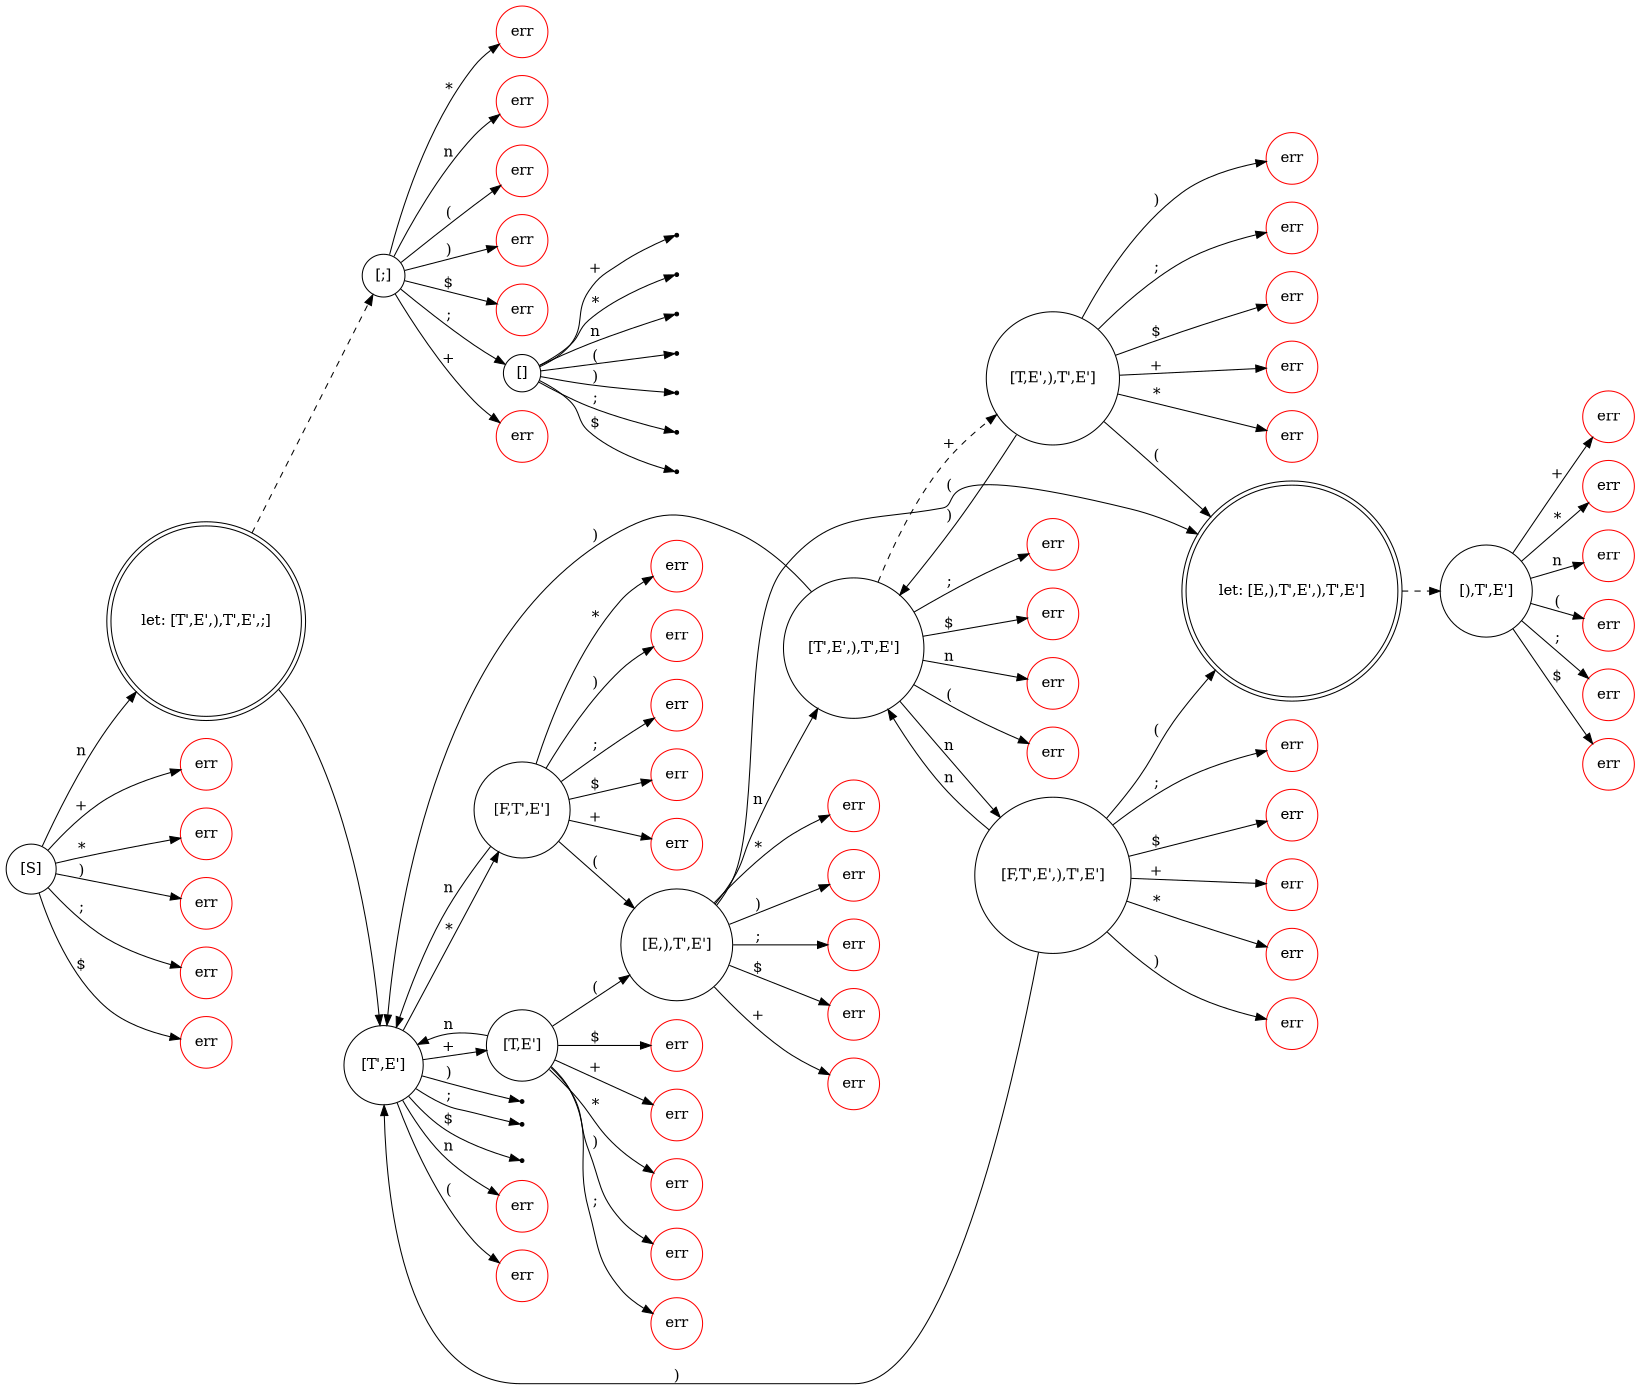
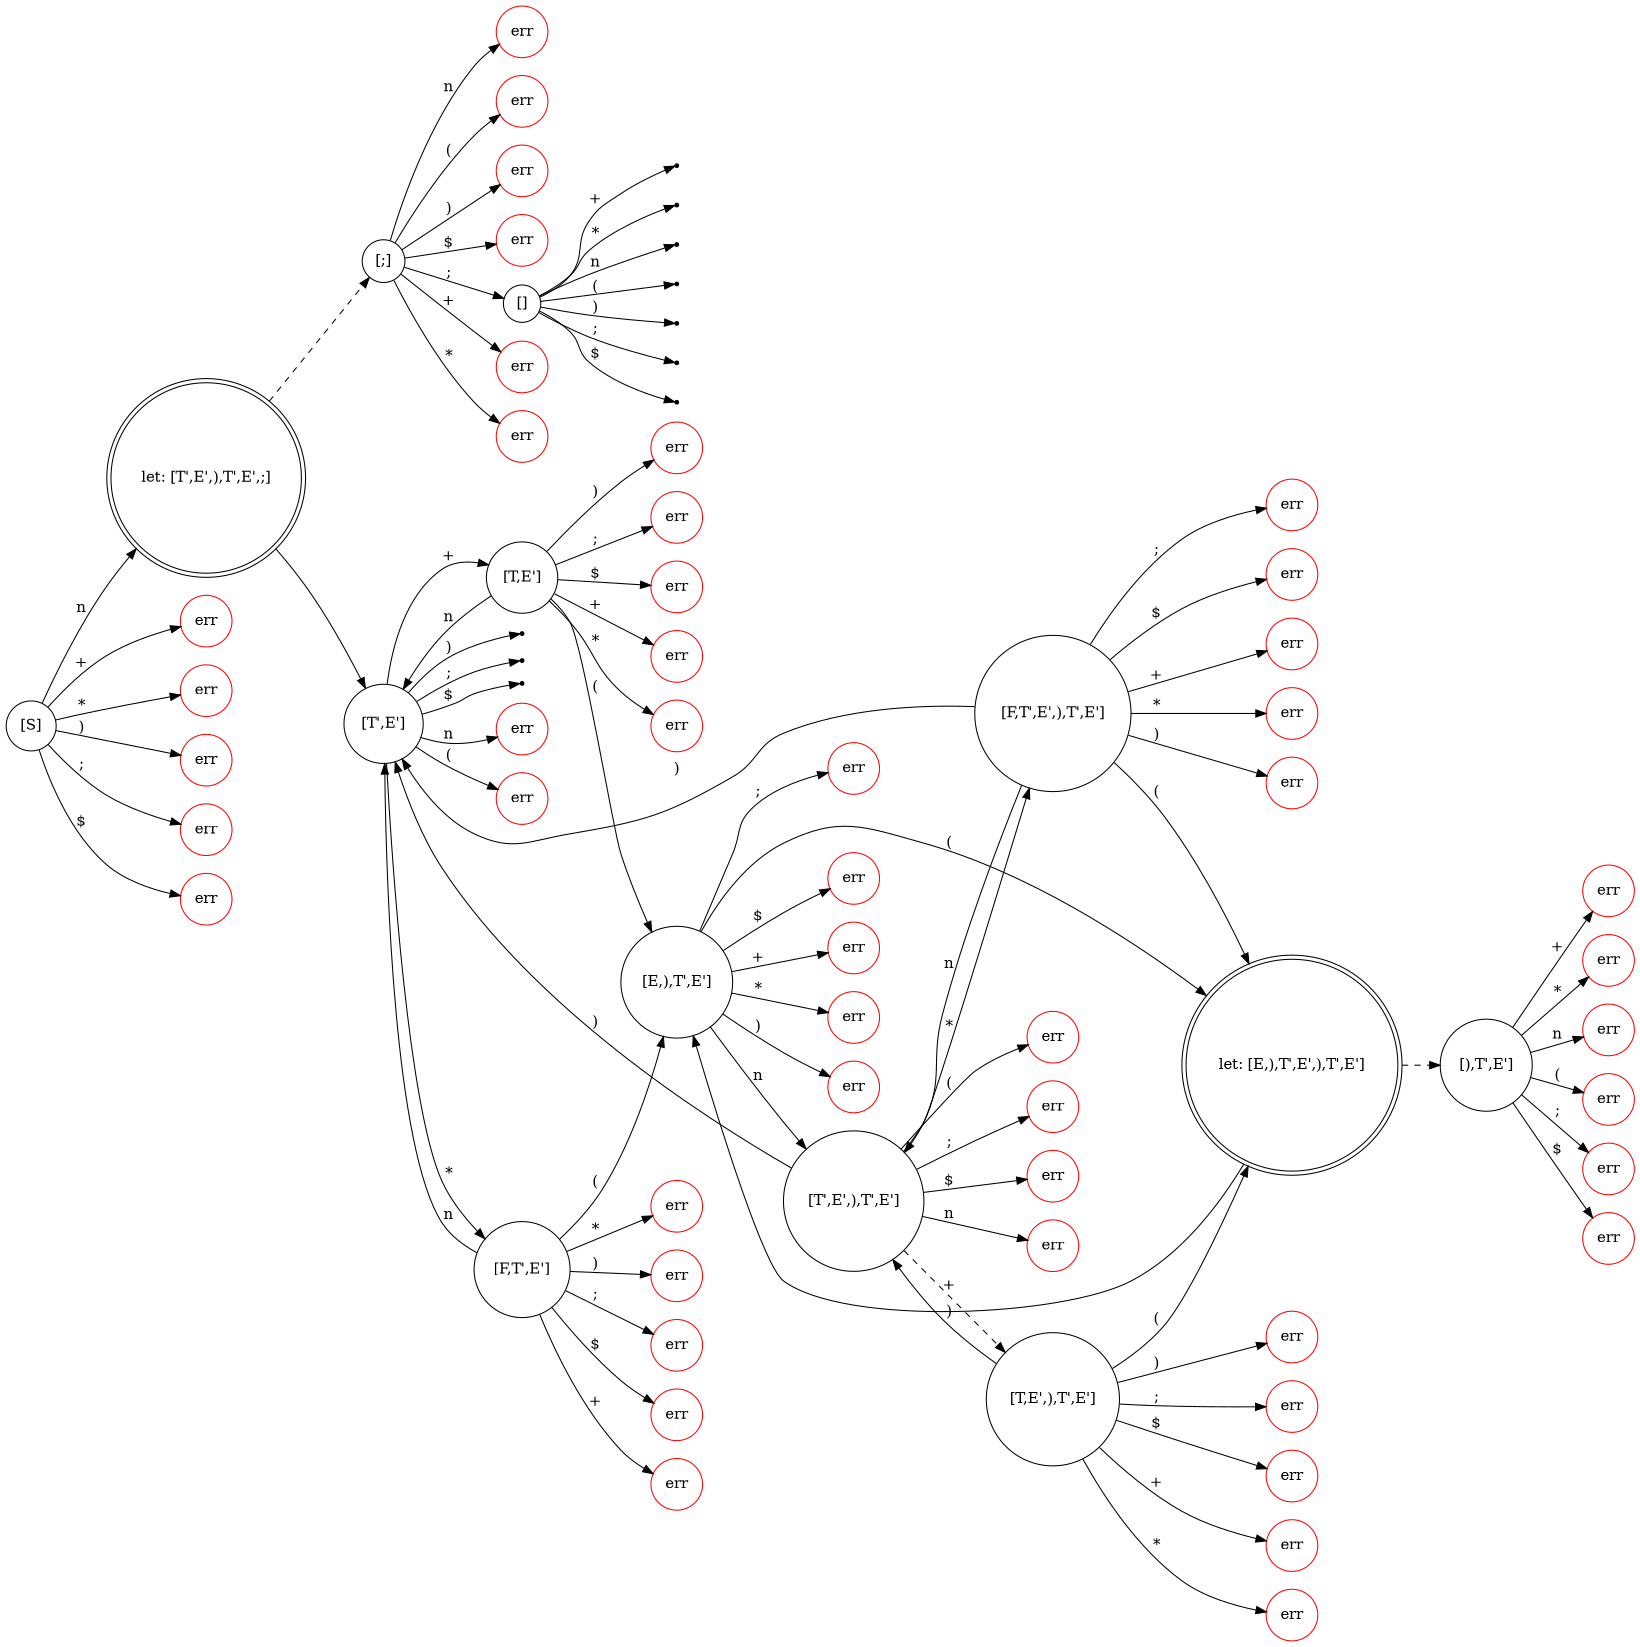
(949, 746) -> (949, 1026)
none -> (913, 1311)
